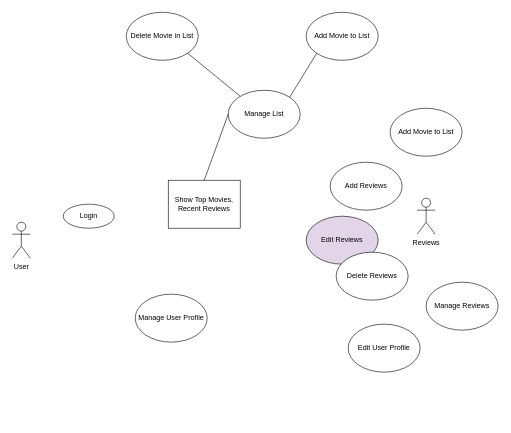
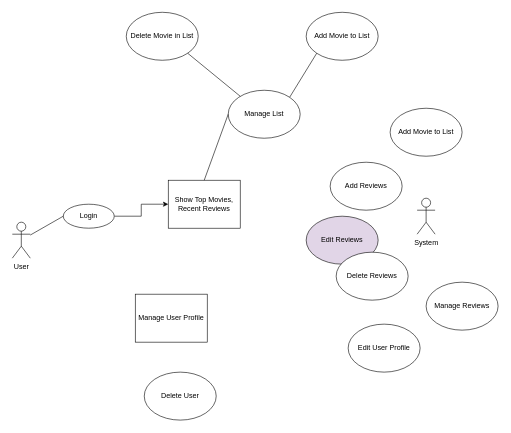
none -> (141, 204)
none -> (48, 225)
(427, 243) -> (427, 243)
(171, 318) -> (171, 318)
none -> (180, 396)
